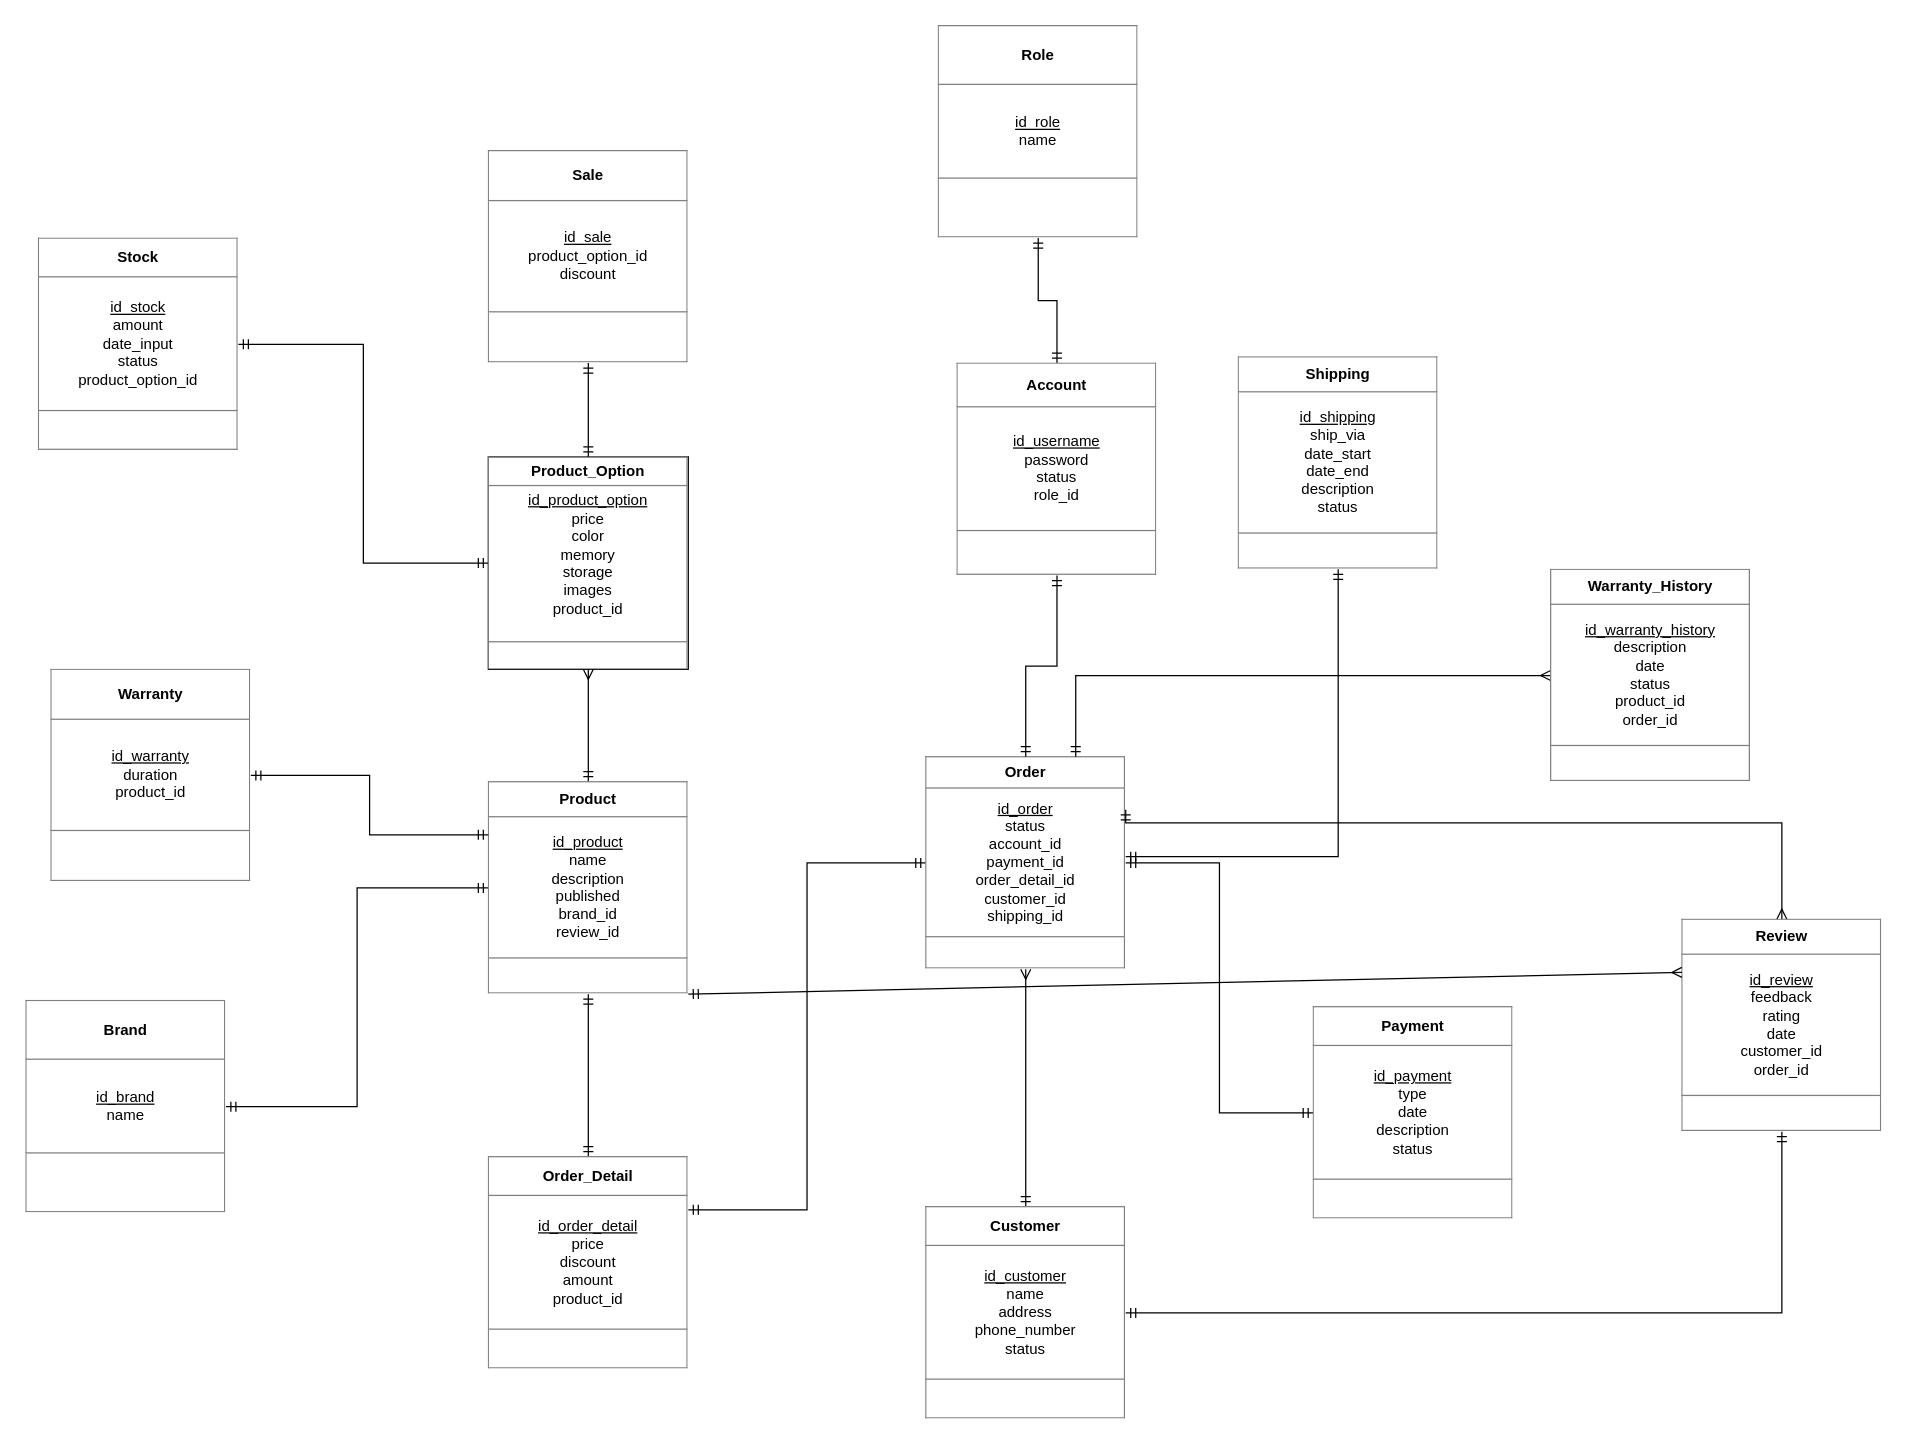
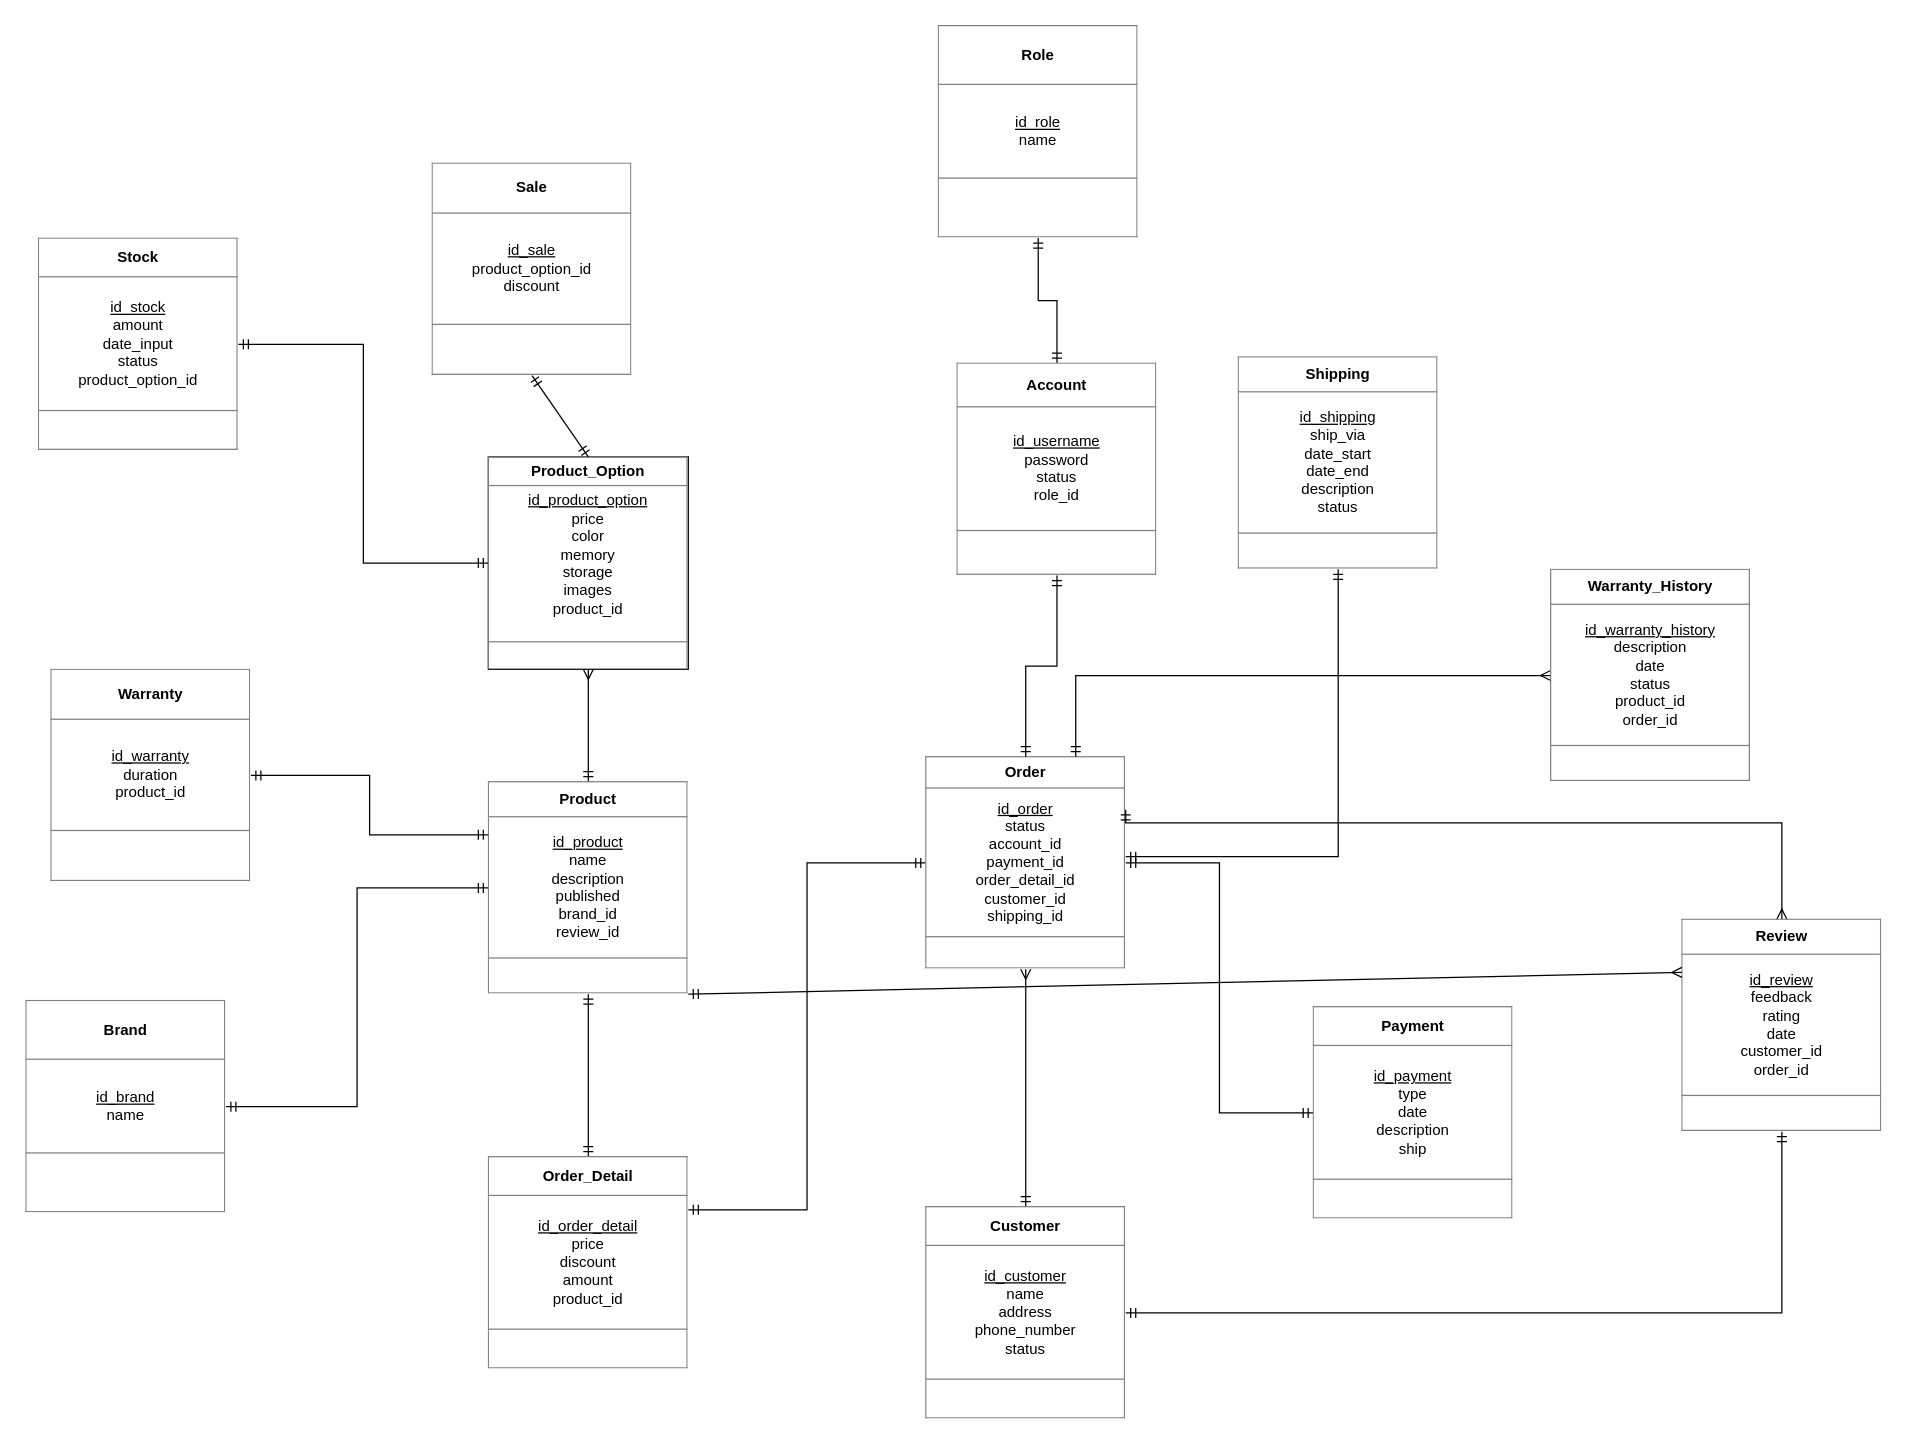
(588, 257) -> (532, 269)
(1355, 1061) -> (1355, 1061)
